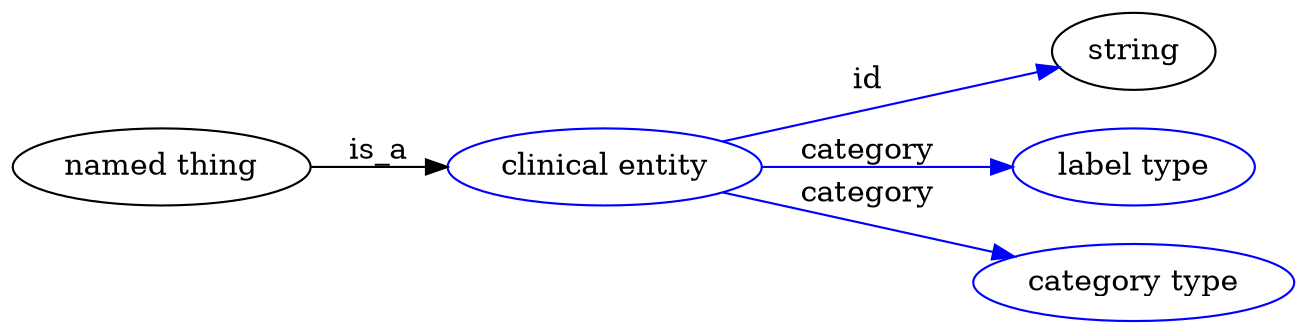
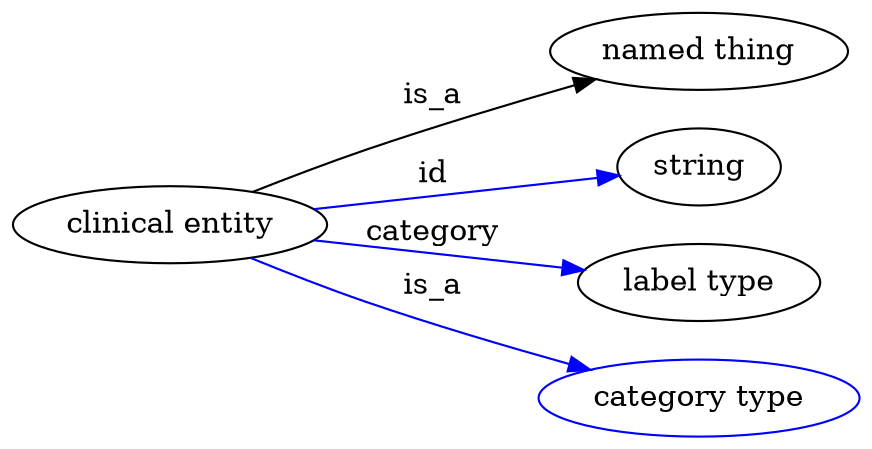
(368, 167) -> (412, 134)
(605, 167) -> (170, 225)
(1134, 167) -> (699, 283)
(868, 194) -> (433, 286)
